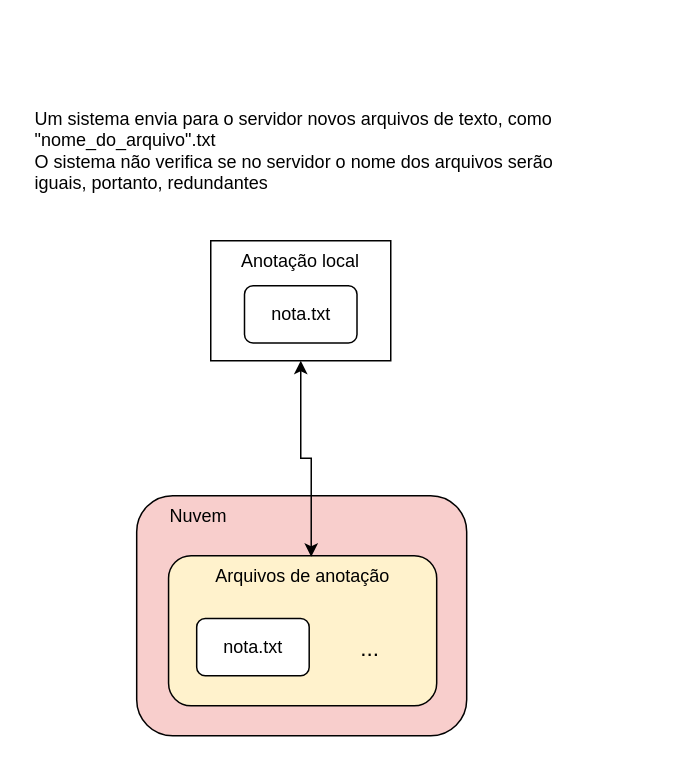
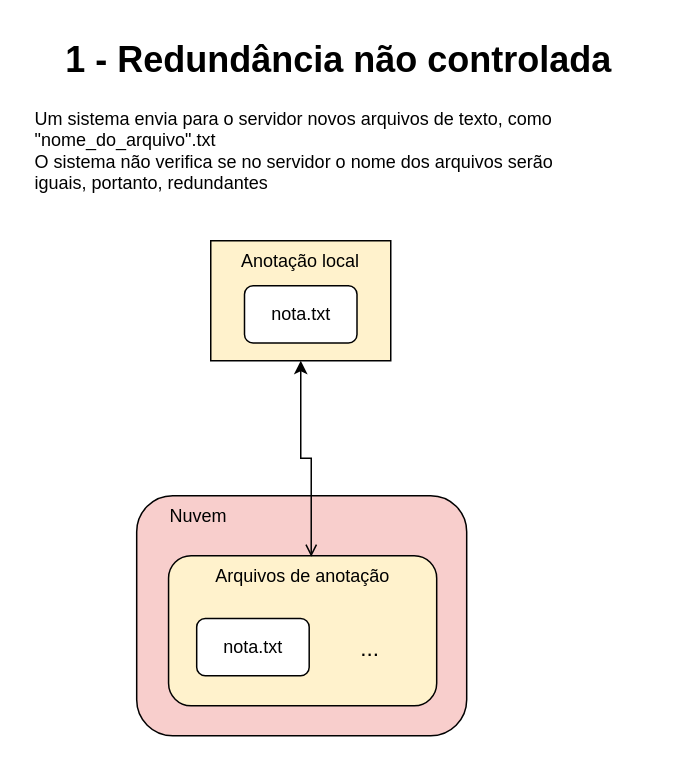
none -> (338, 61)
(301, 262) -> (301, 262)
(311, 545) -> (311, 547)
